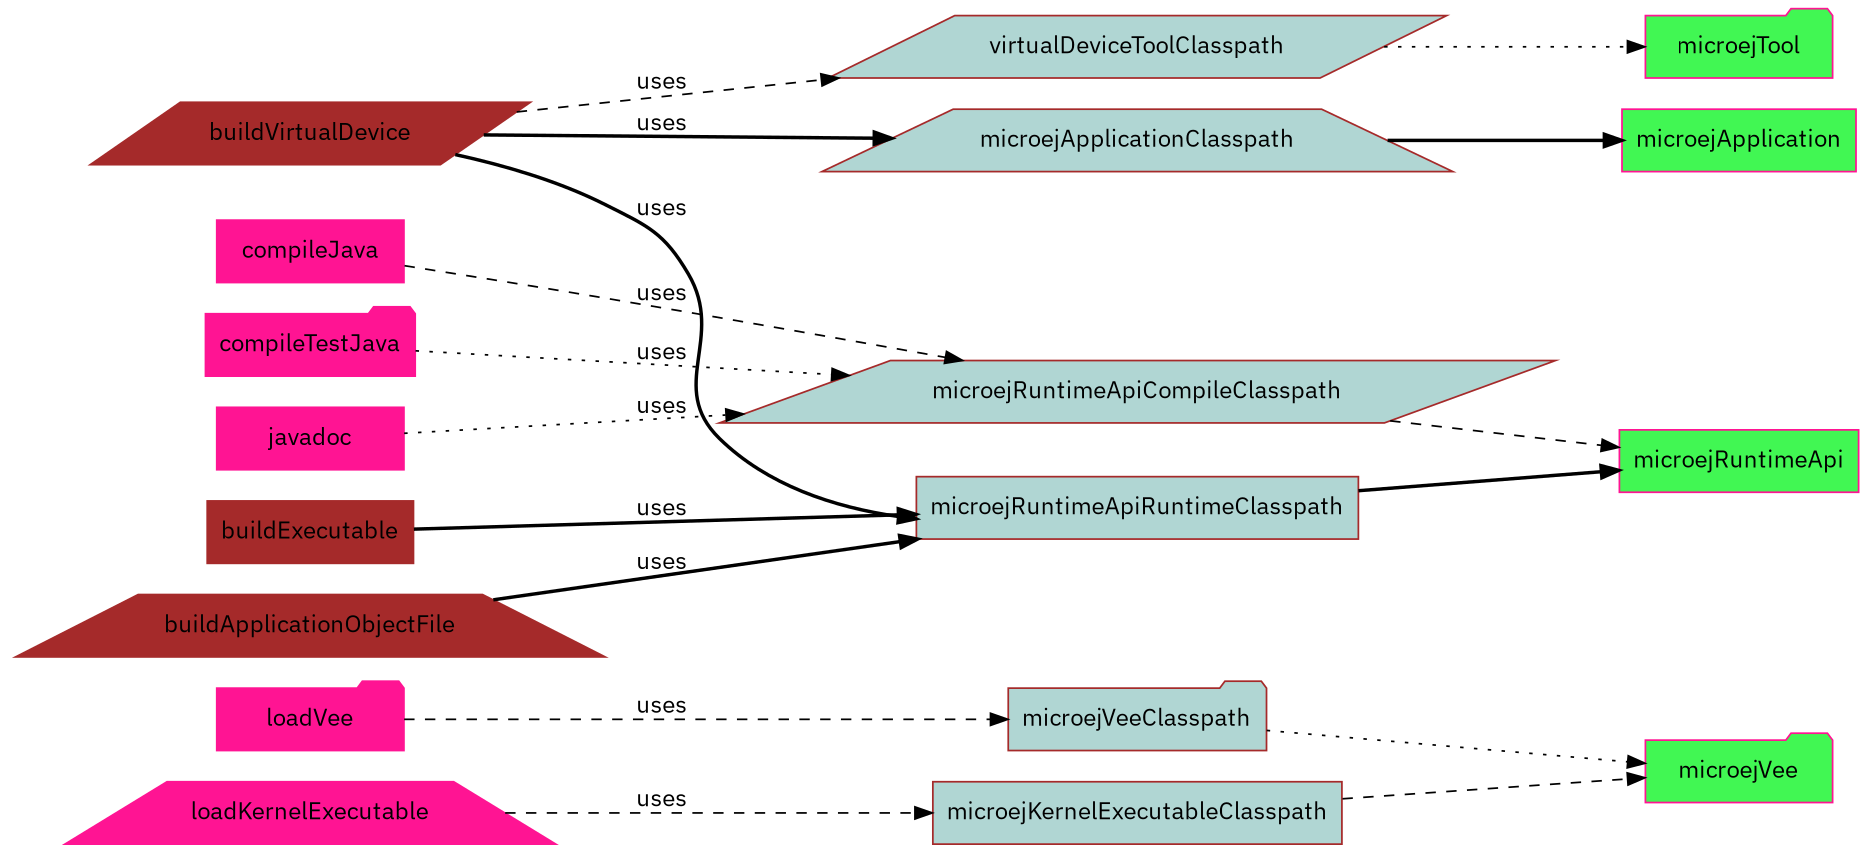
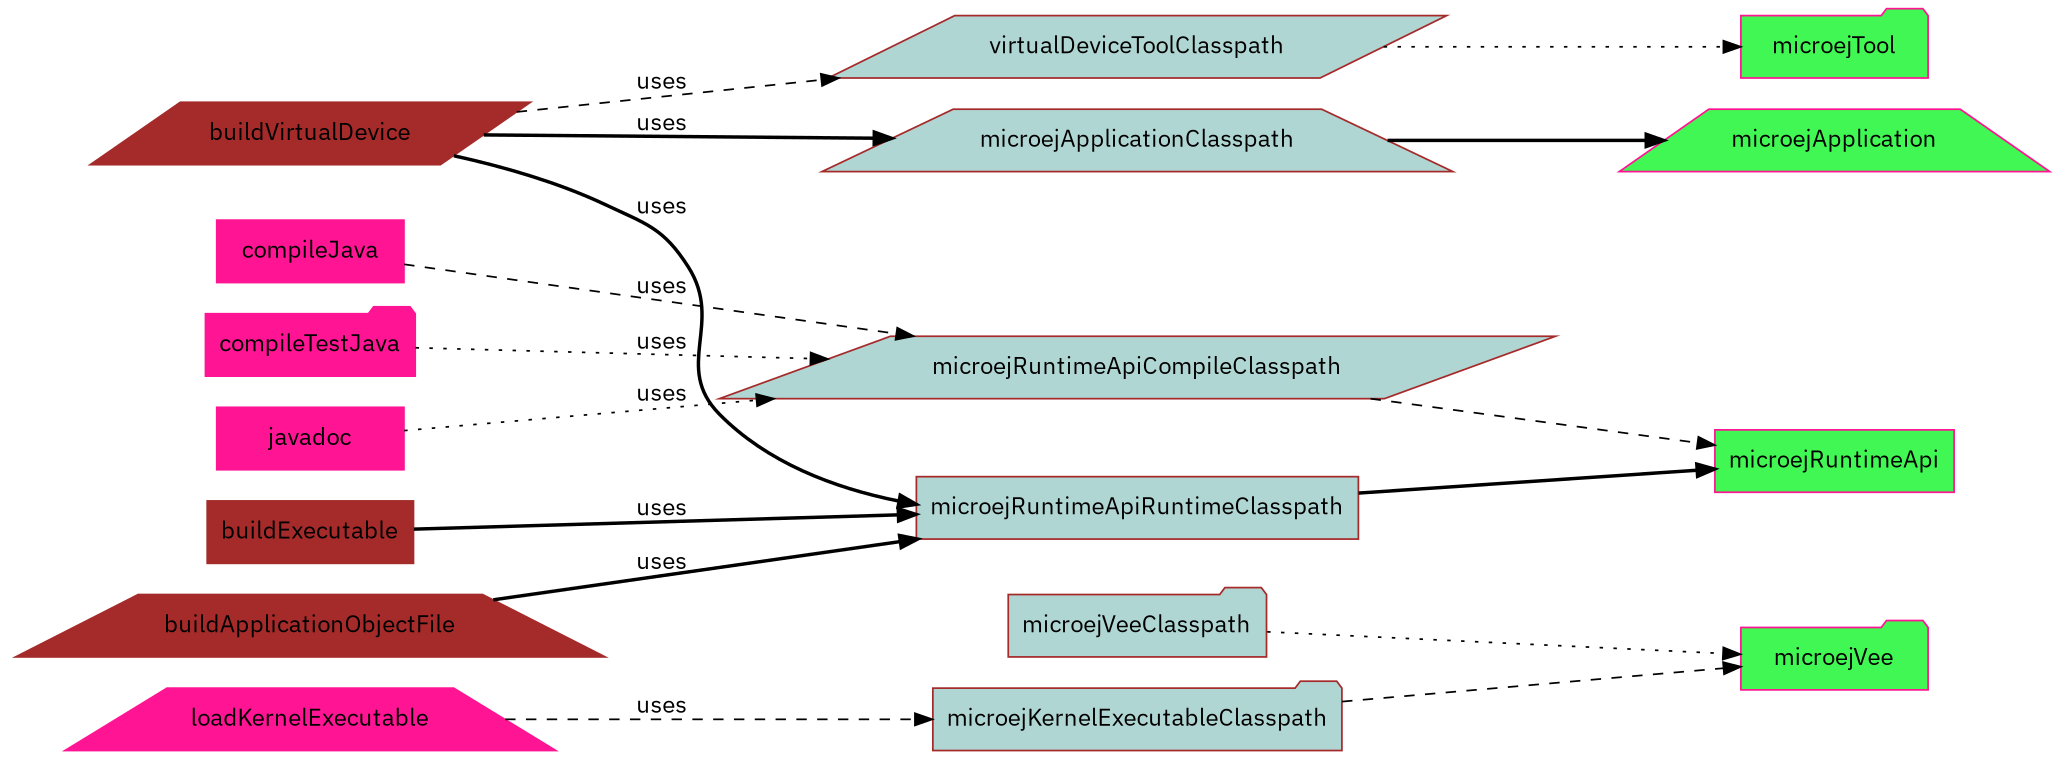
(1739, 140) -> (1835, 140)
(310, 719) -> none
(1137, 813) -> (1137, 719)
